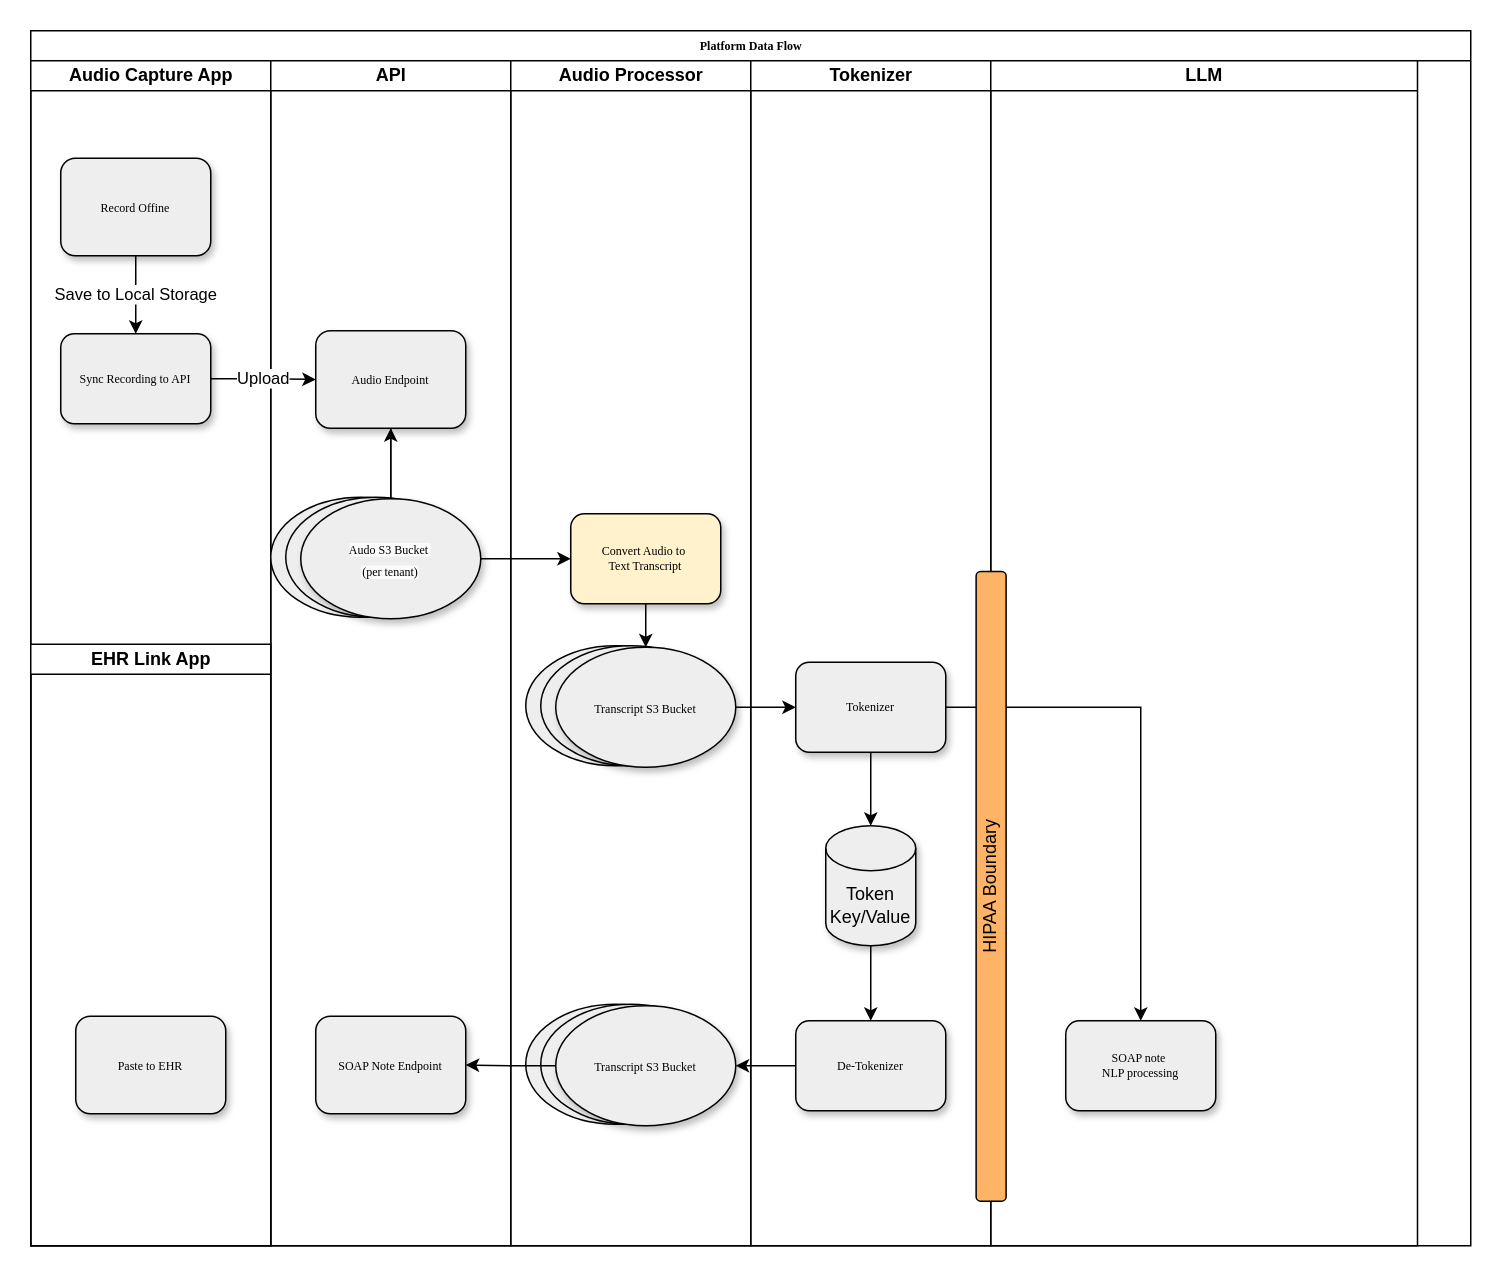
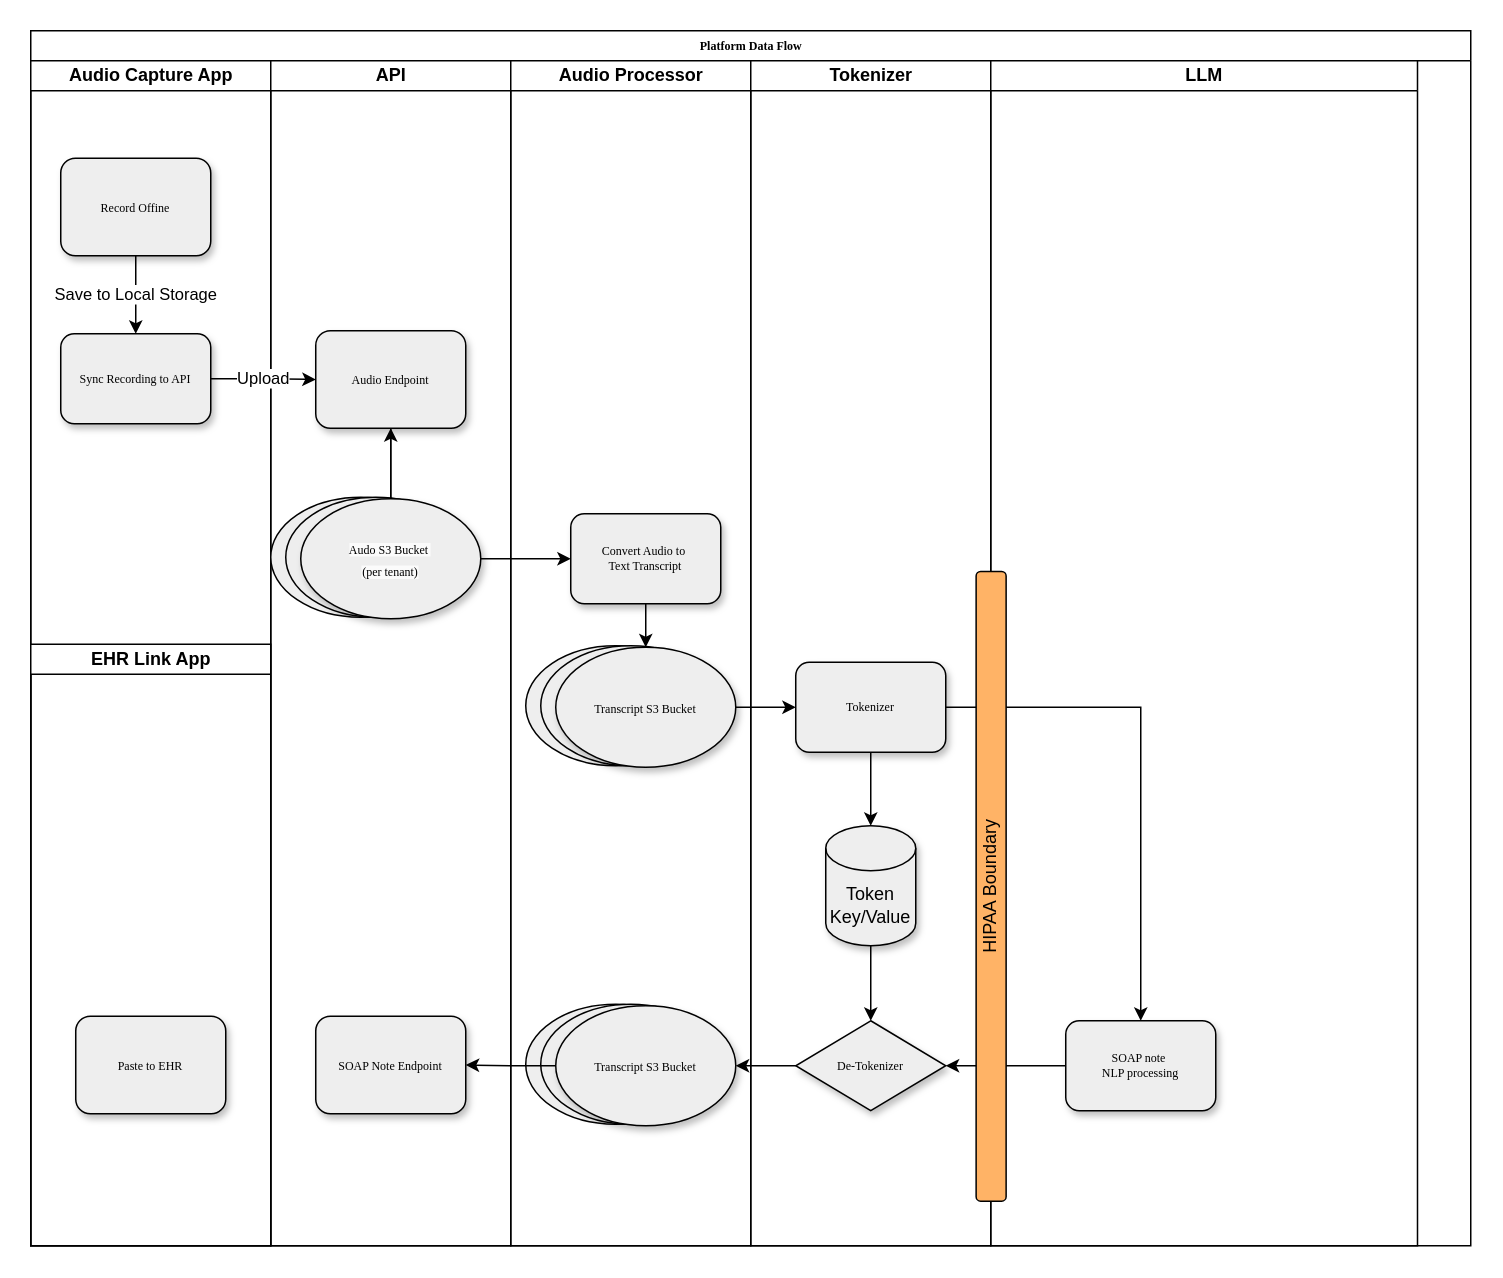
(646, 559) -> (646, 559)
(871, 1066) -> (871, 1066)
none -> (1036, 1066)
